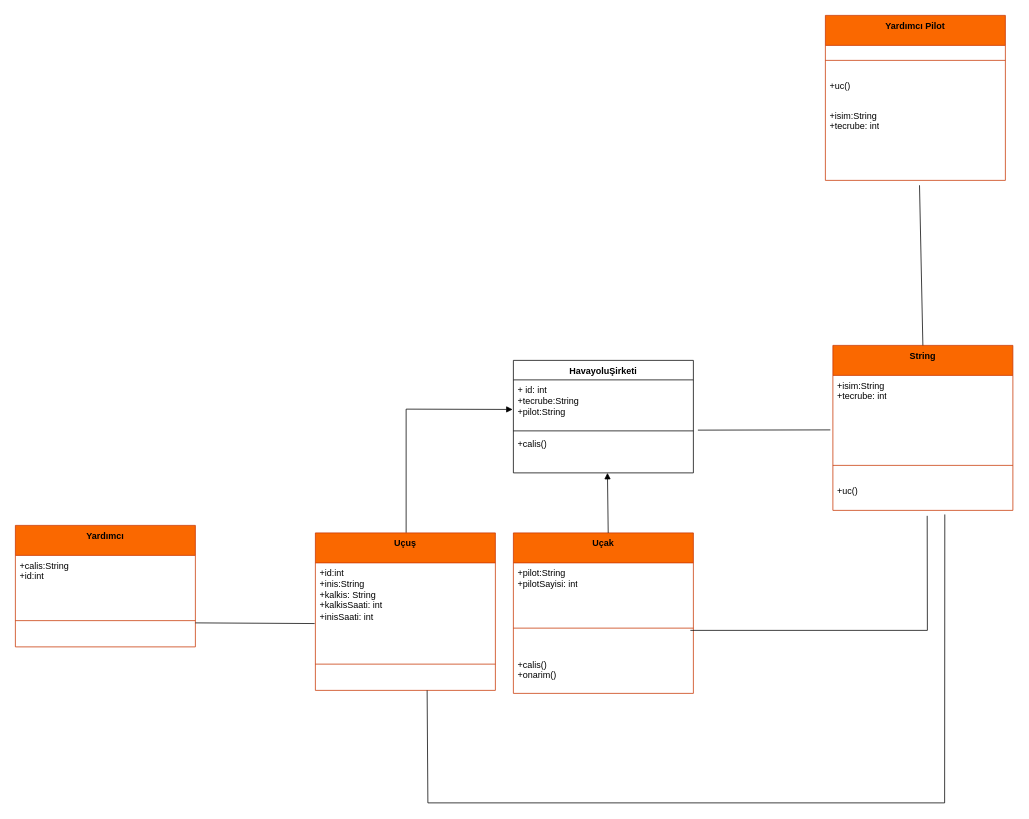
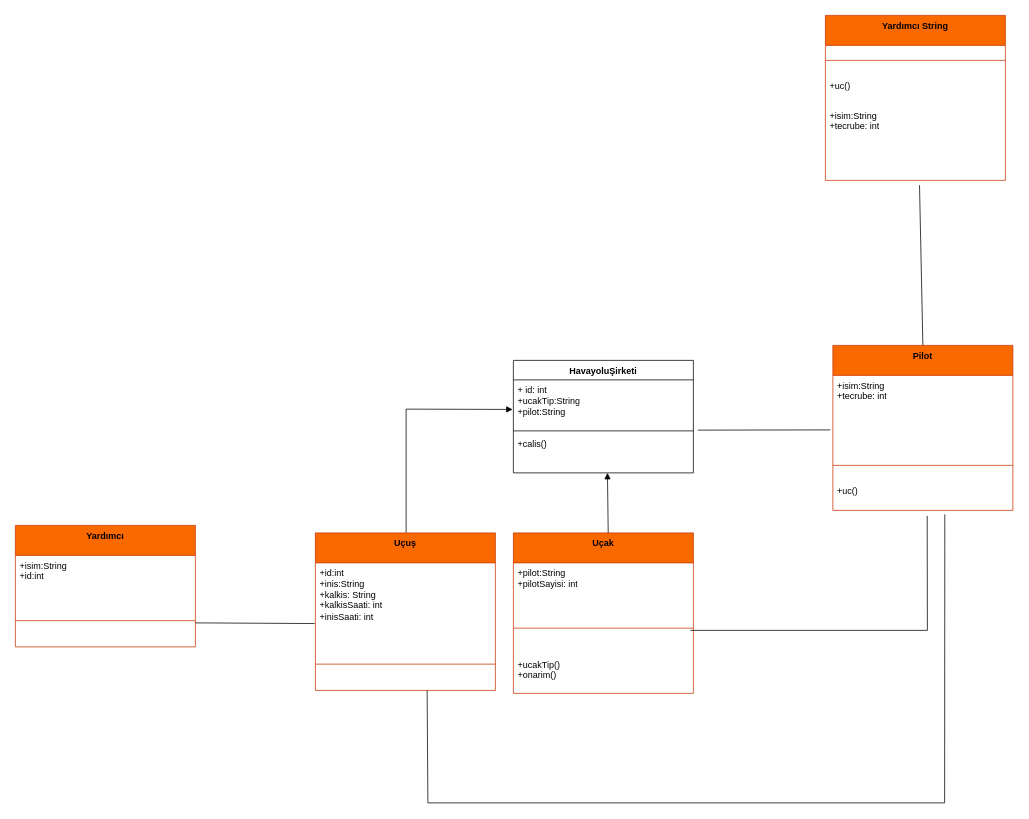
(915, 26) -> (915, 26)
(923, 356) -> (923, 356)
(553, 401) -> (552, 401)
(48, 571) -> (45, 571)
(539, 670) -> (542, 670)
